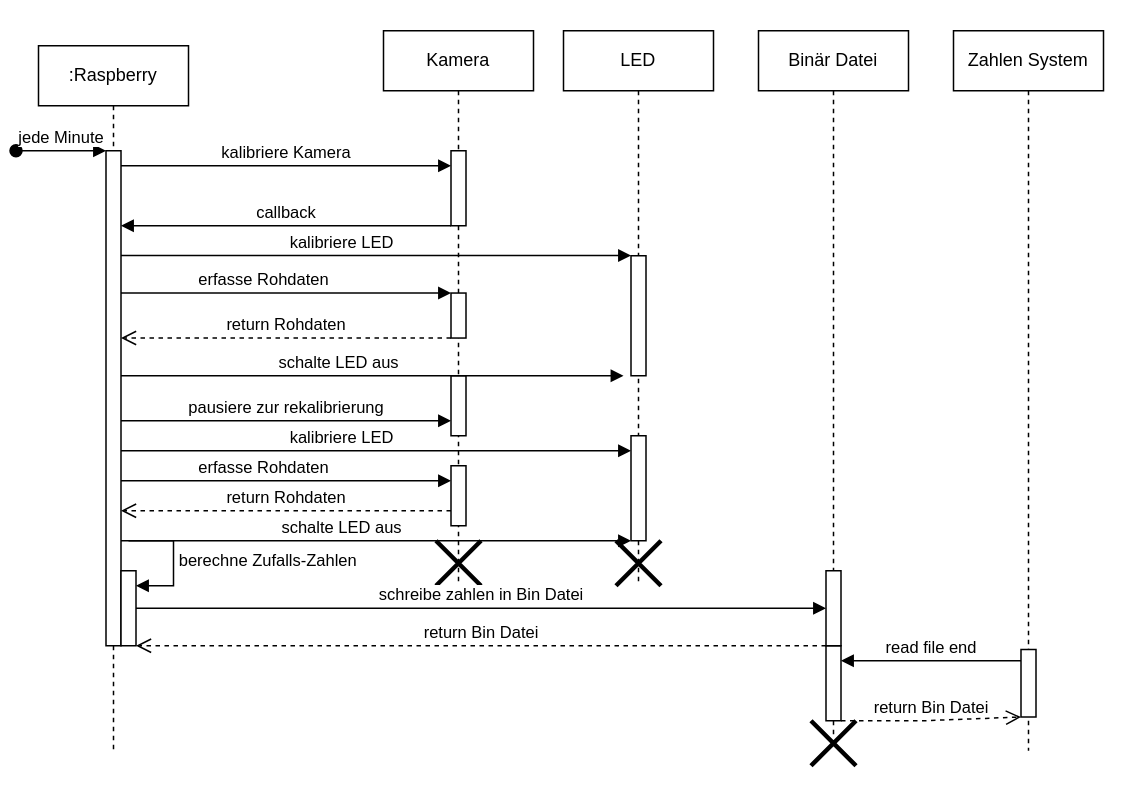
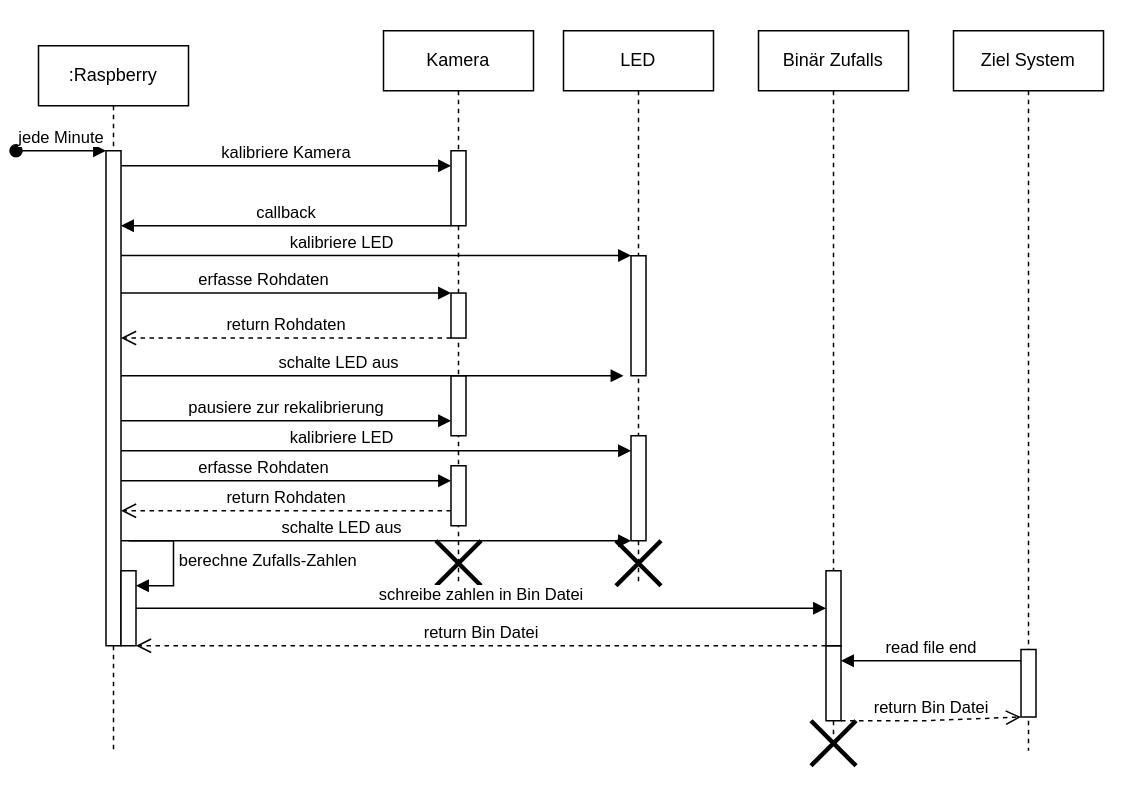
(833, 61) -> (833, 61)
(1028, 61) -> (1028, 61)
